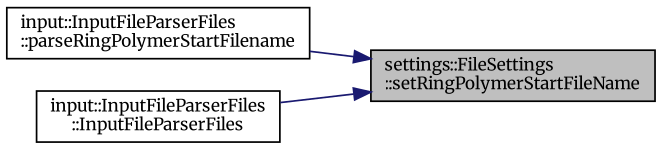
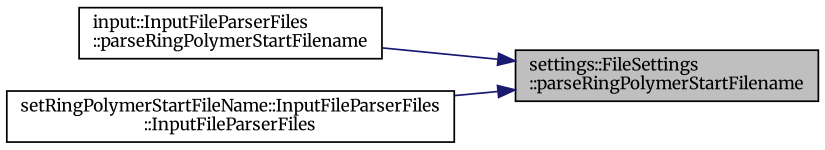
(513, 76) -> (667, 76)
(158, 117) -> (231, 117)
